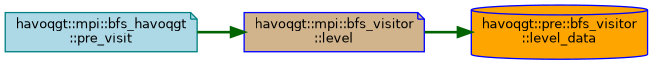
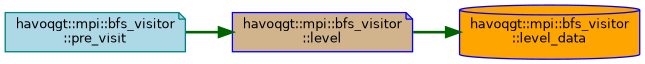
(101, 32) -> (95, 32)
(559, 32) -> (550, 32)
